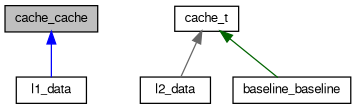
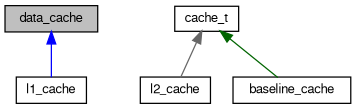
(51, 19) -> (51, 19)
(51, 90) -> (51, 90)
(175, 90) -> (175, 90)
(292, 90) -> (292, 90)
